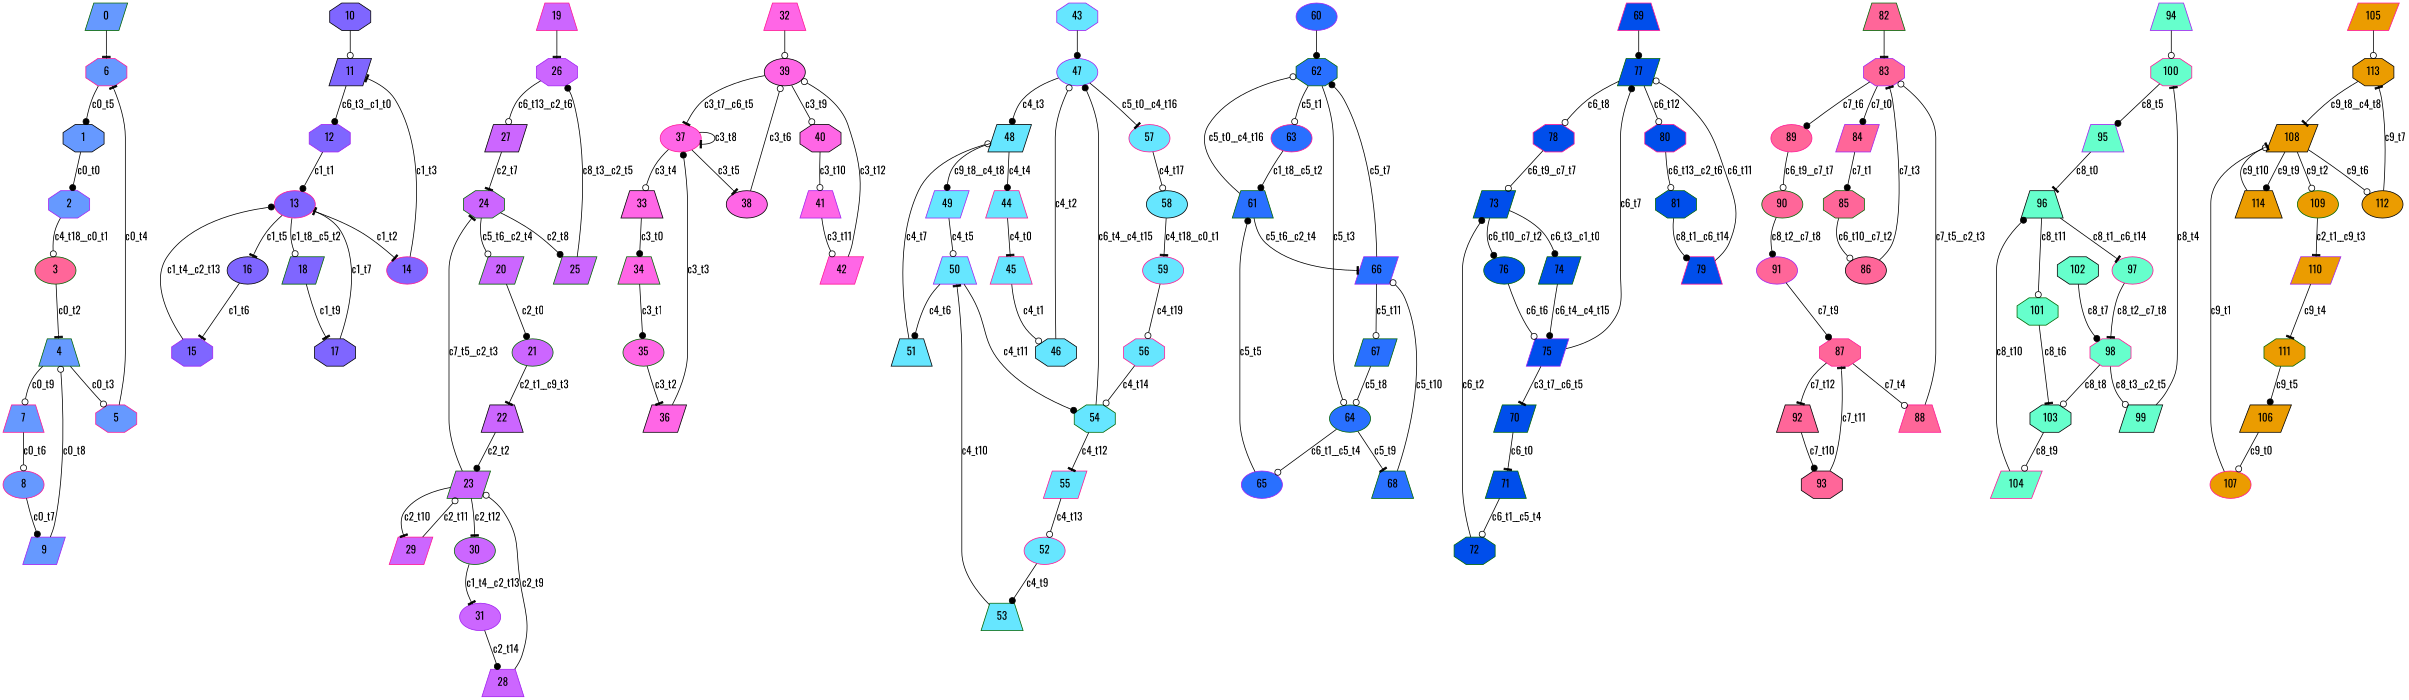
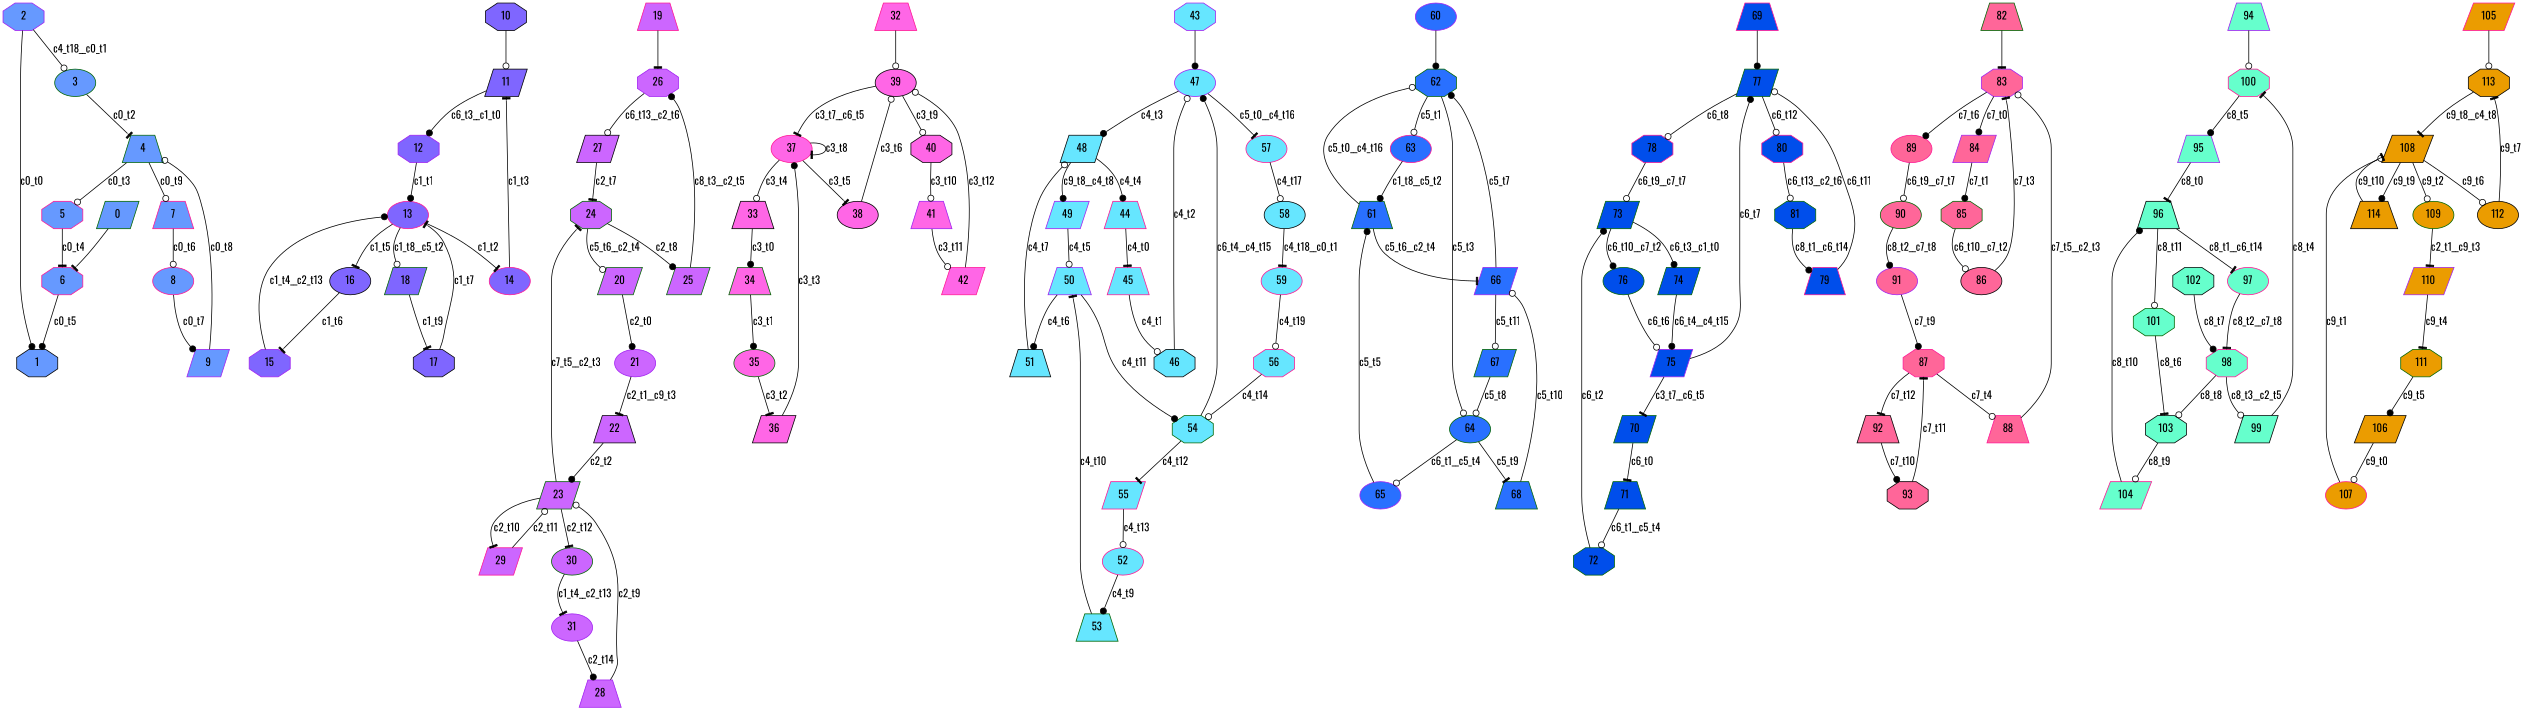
(77, 168) -> (21, 188)
(55, 270) -> (75, 83)
(533, 353) -> (635, 363)
